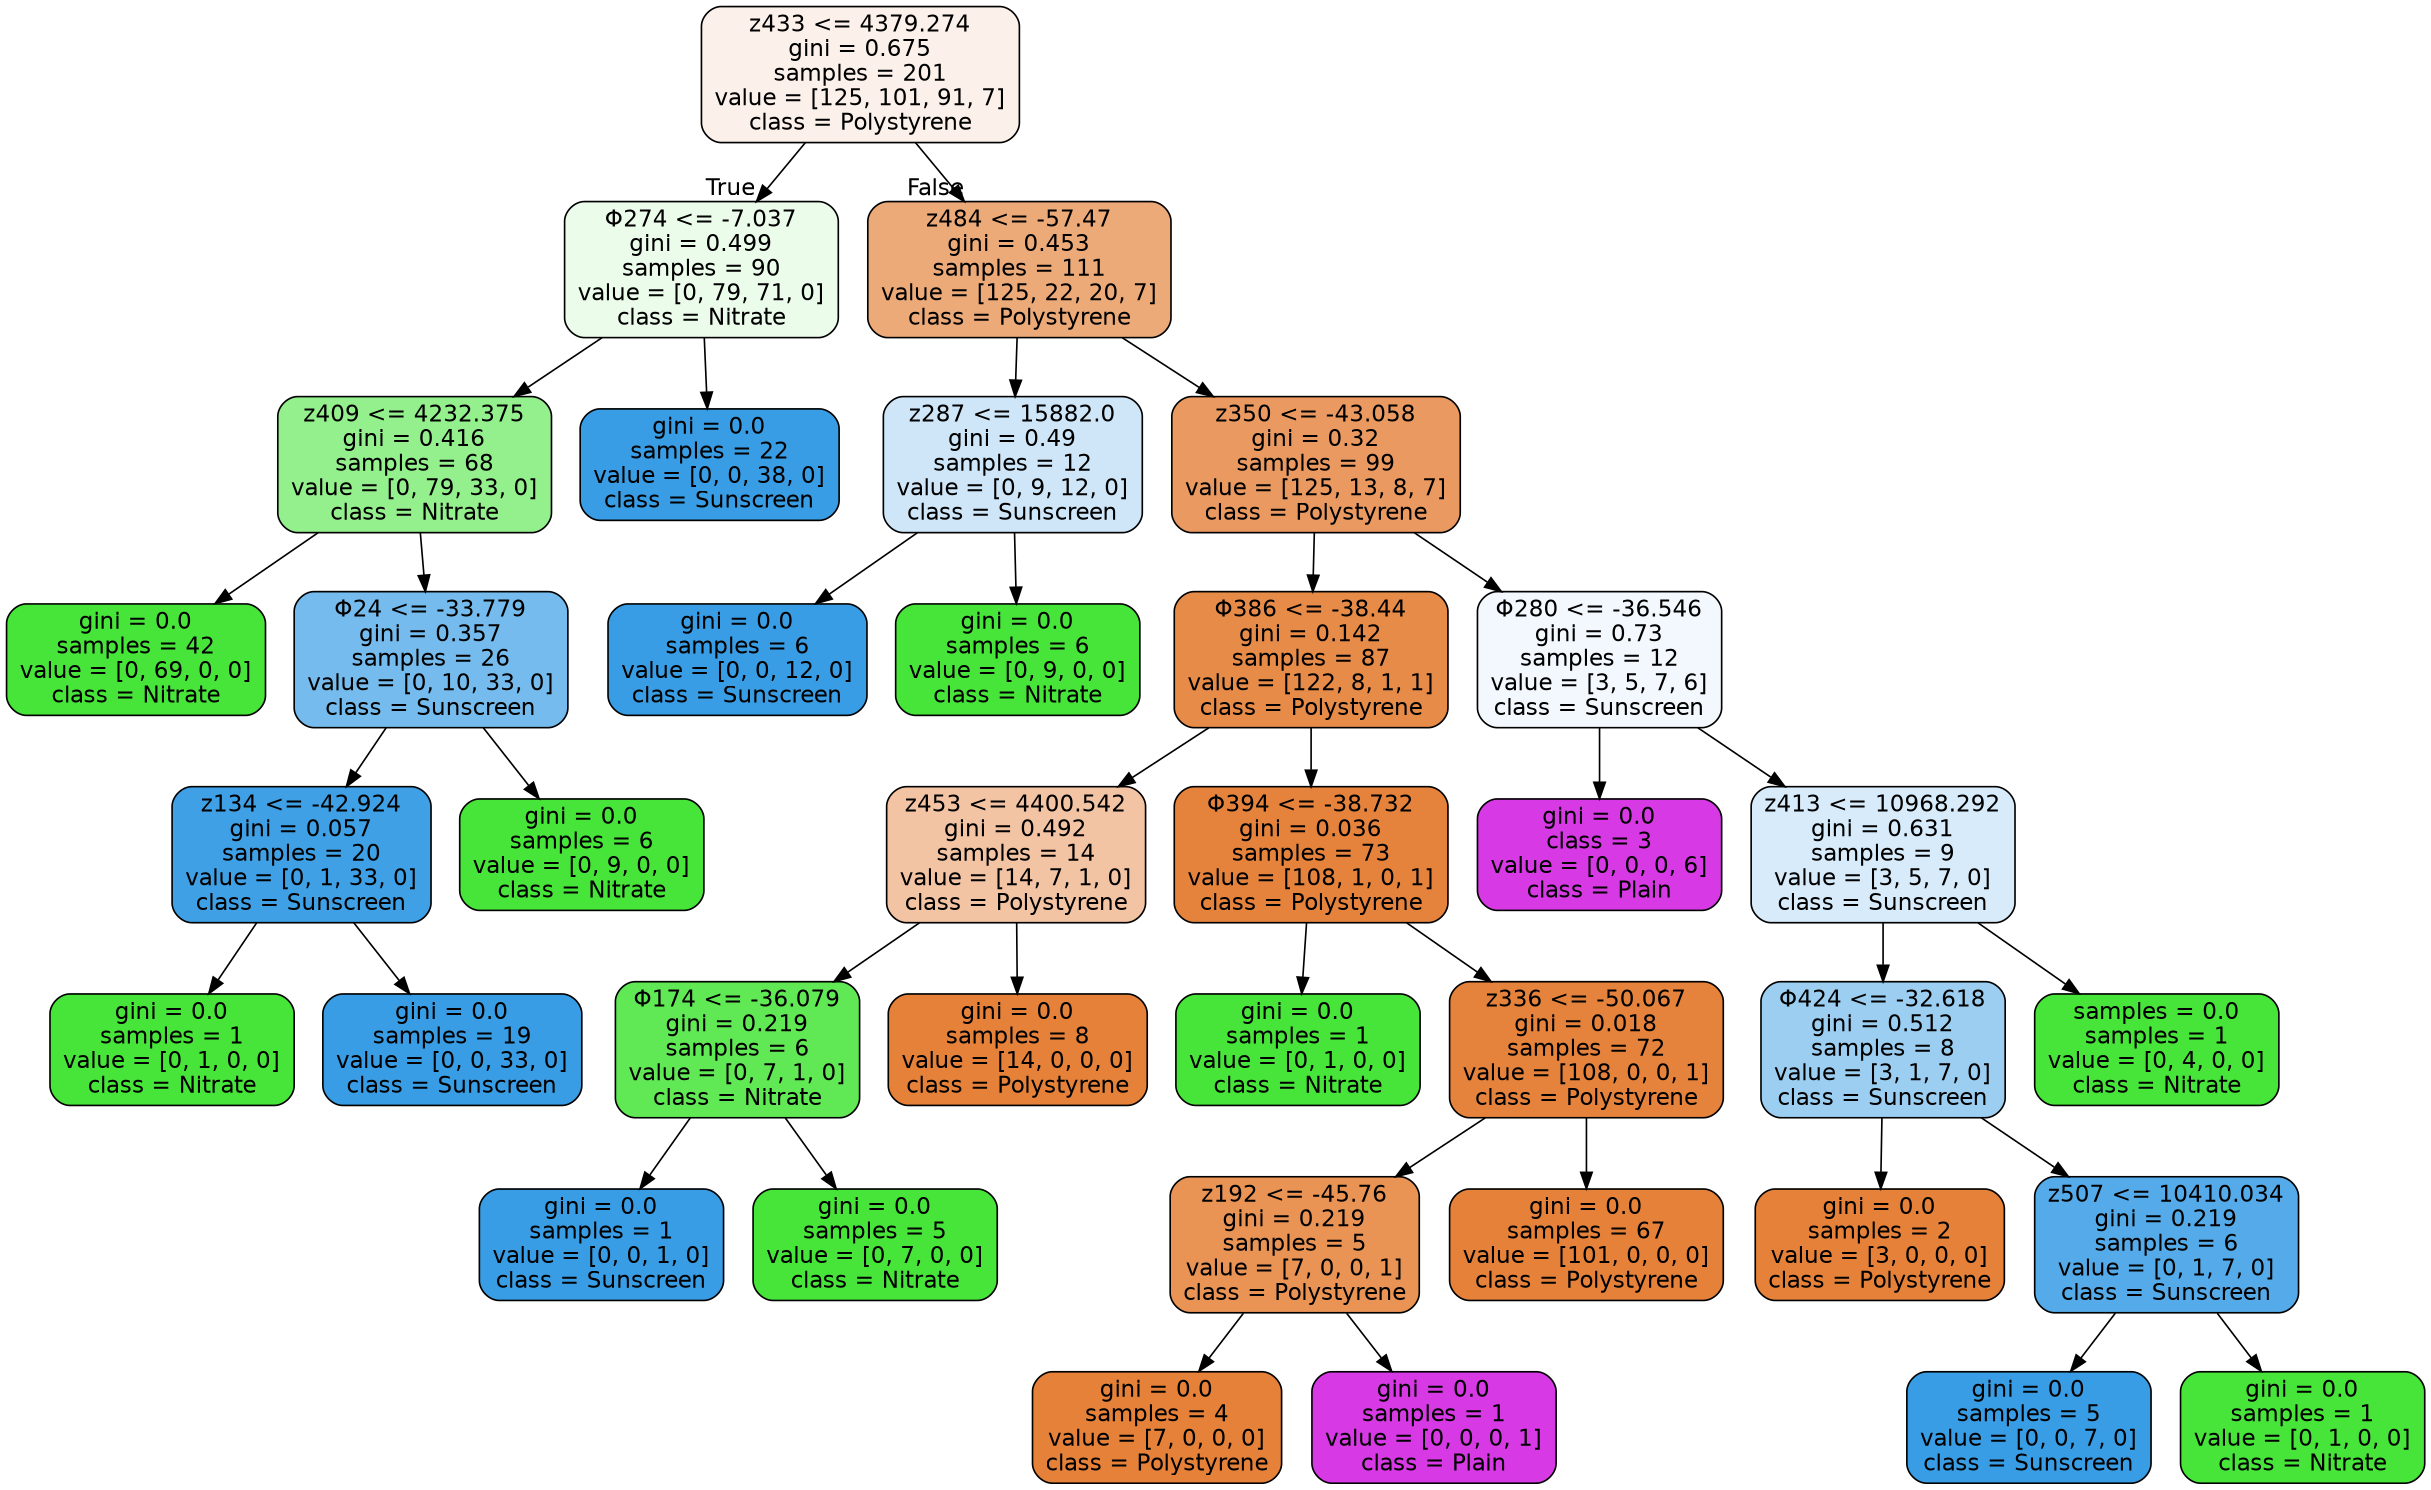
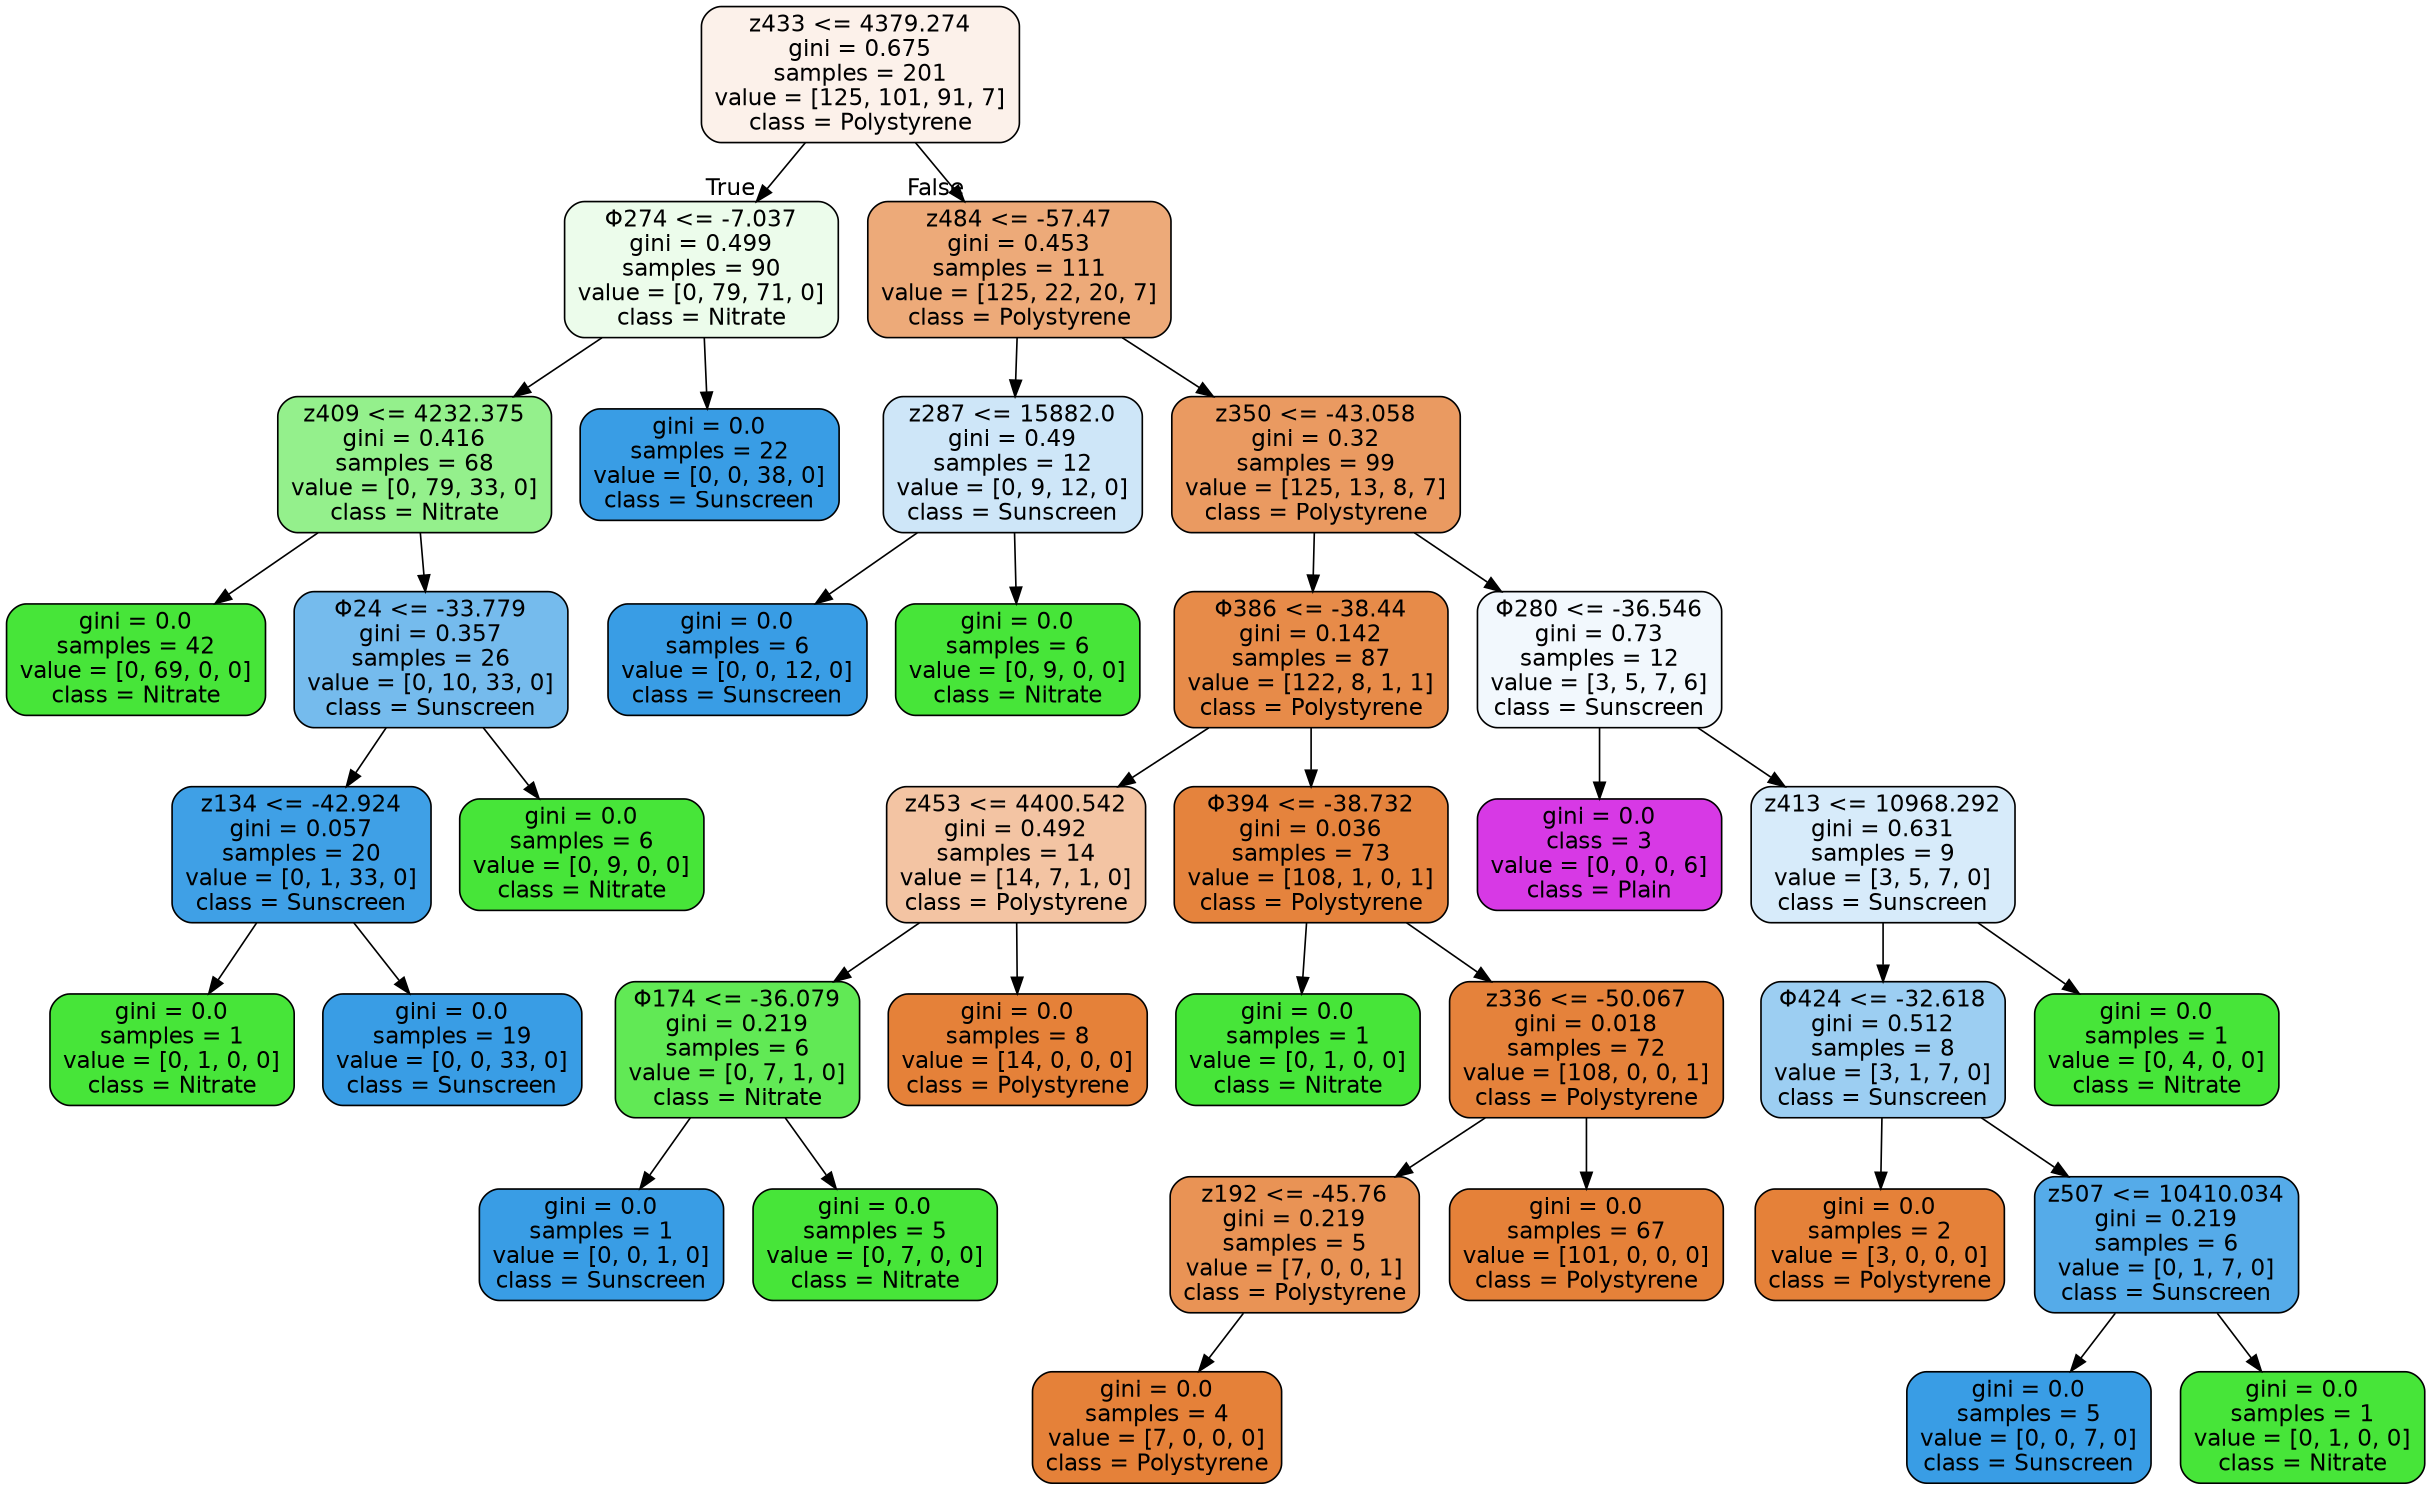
(2157, 1050) -> (2157, 1050)
(1434, 1427) -> none
